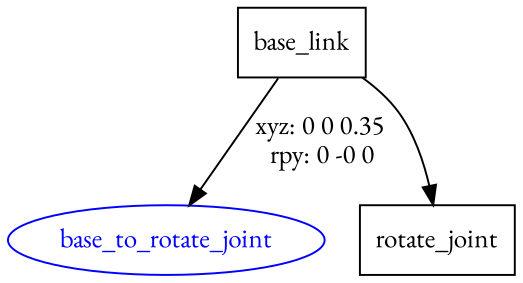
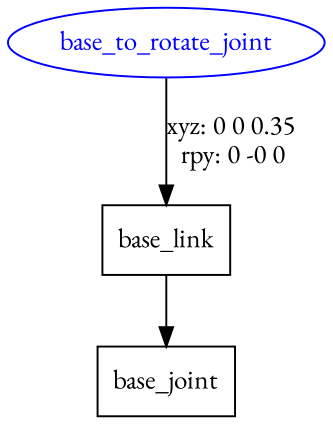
(239, 134) -> (166, 132)
(437, 240) -> (166, 381)
